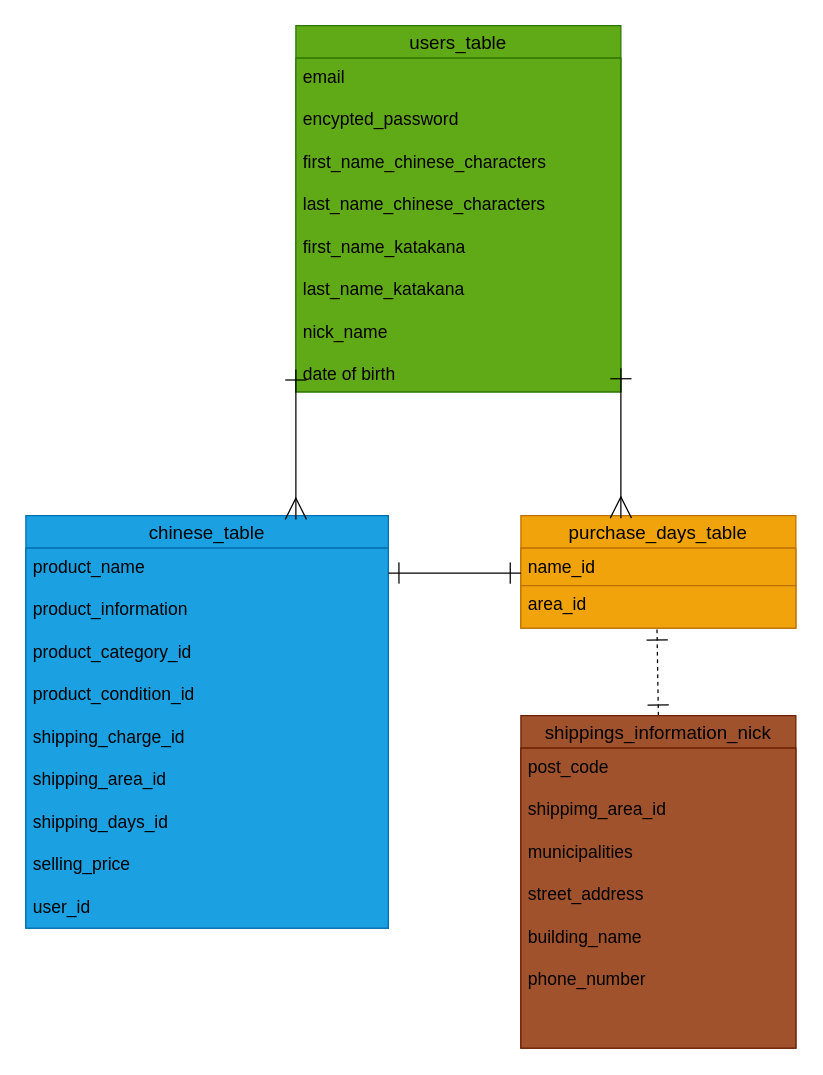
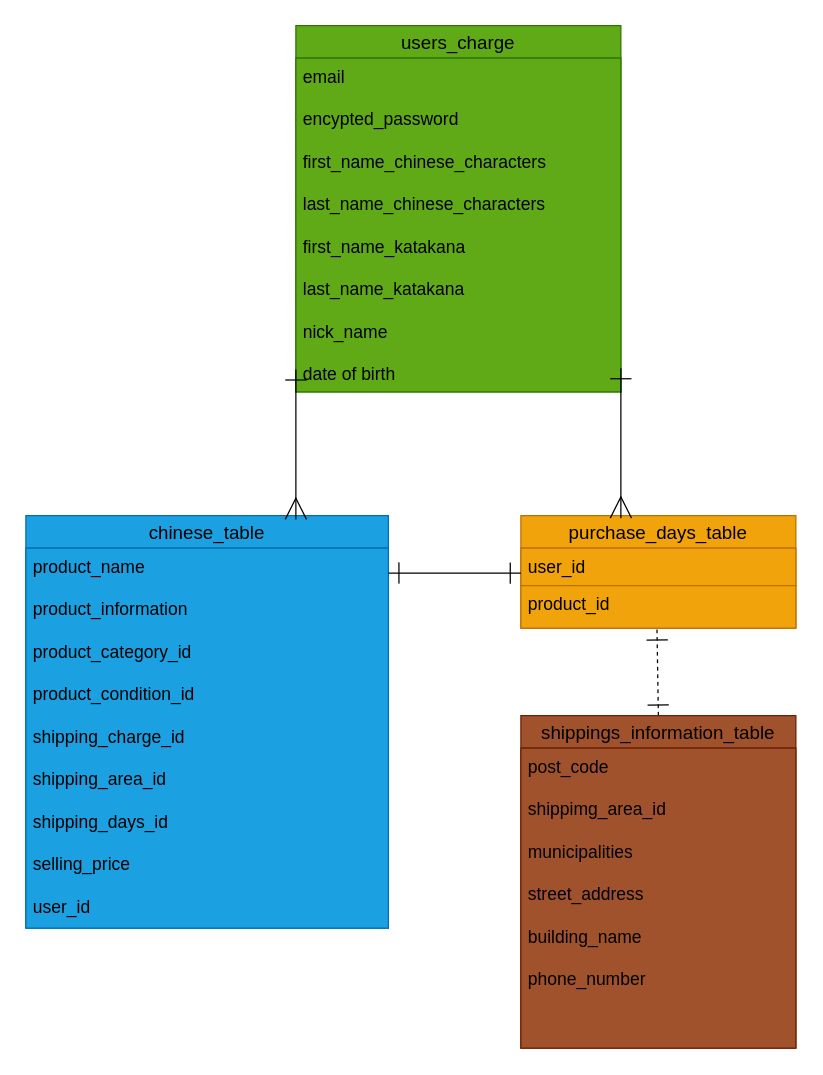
(458, 43) -> (458, 43)
(560, 567) -> (560, 567)
(560, 604) -> (574, 604)
(658, 733) -> (658, 733)
